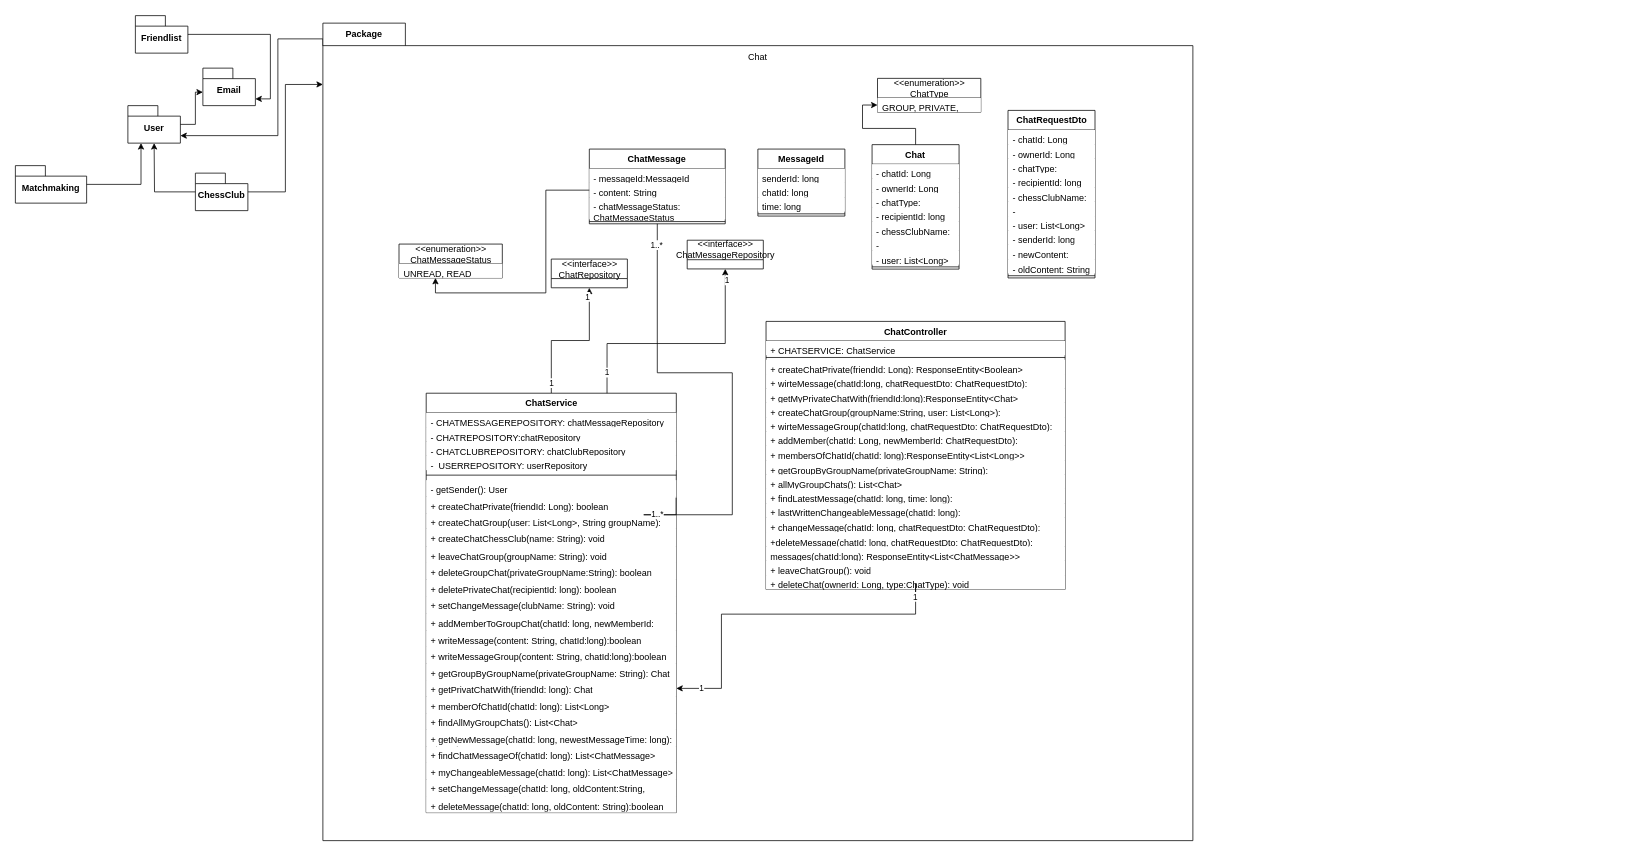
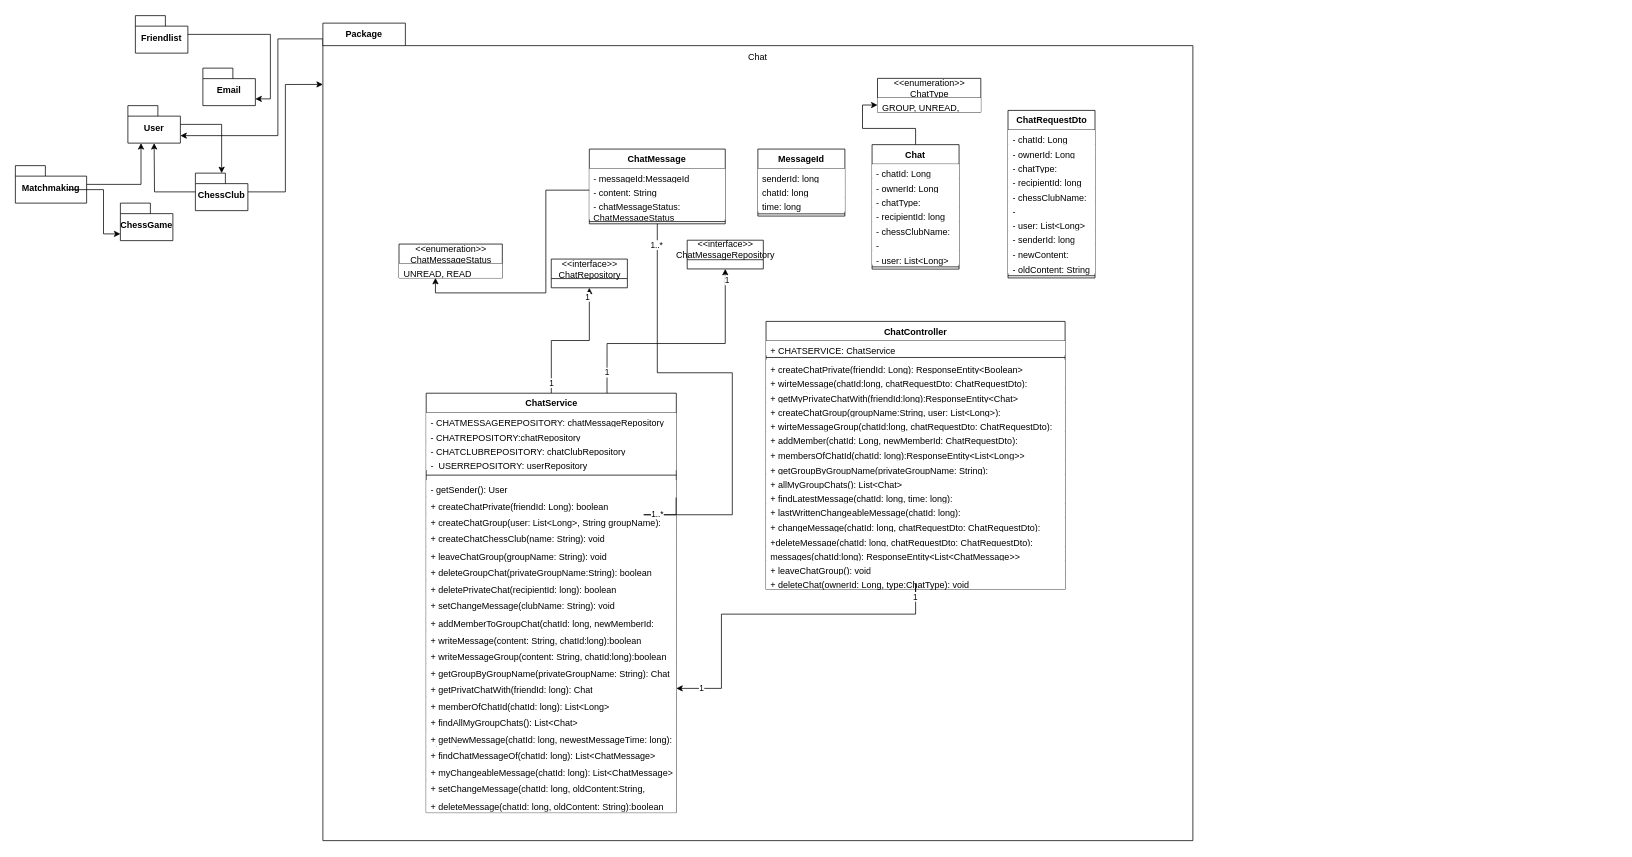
(195, 108) -> (222, 131)
(928, 109) -> (926, 109)
none -> (104, 199)
none -> (147, 222)
